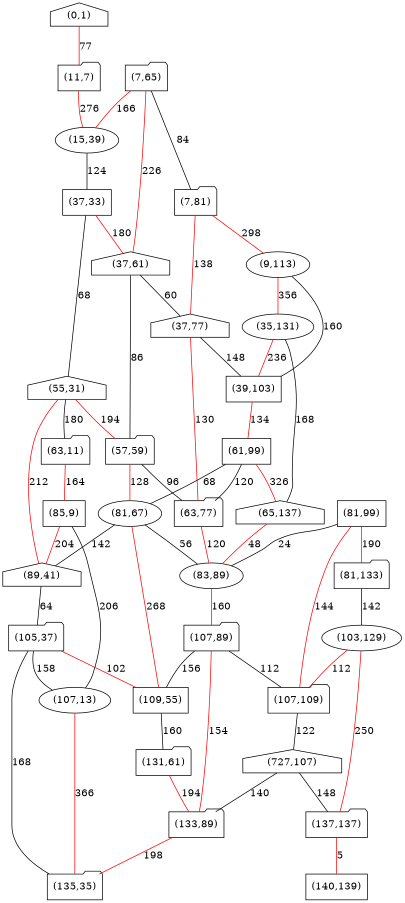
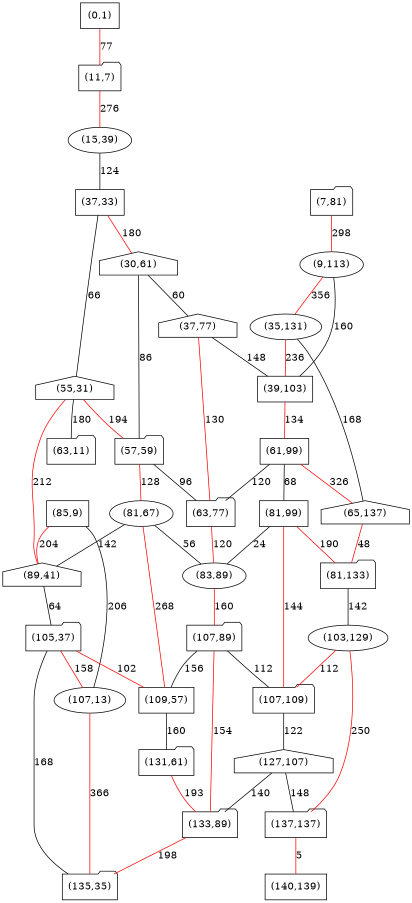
(79, 16) -> (100, 16)
(146, 78) -> none
(131, 265) -> (138, 265)
(193, 265) -> none
(84, 296) -> (95, 296)
(65, 482) -> none
(188, 485) -> (284, 482)
(244, 543) -> (357, 543)
(36, 674) -> (72, 669)
(161, 700) -> (166, 700)
(292, 762) -> (284, 762)
(191, 794) -> (194, 794)
